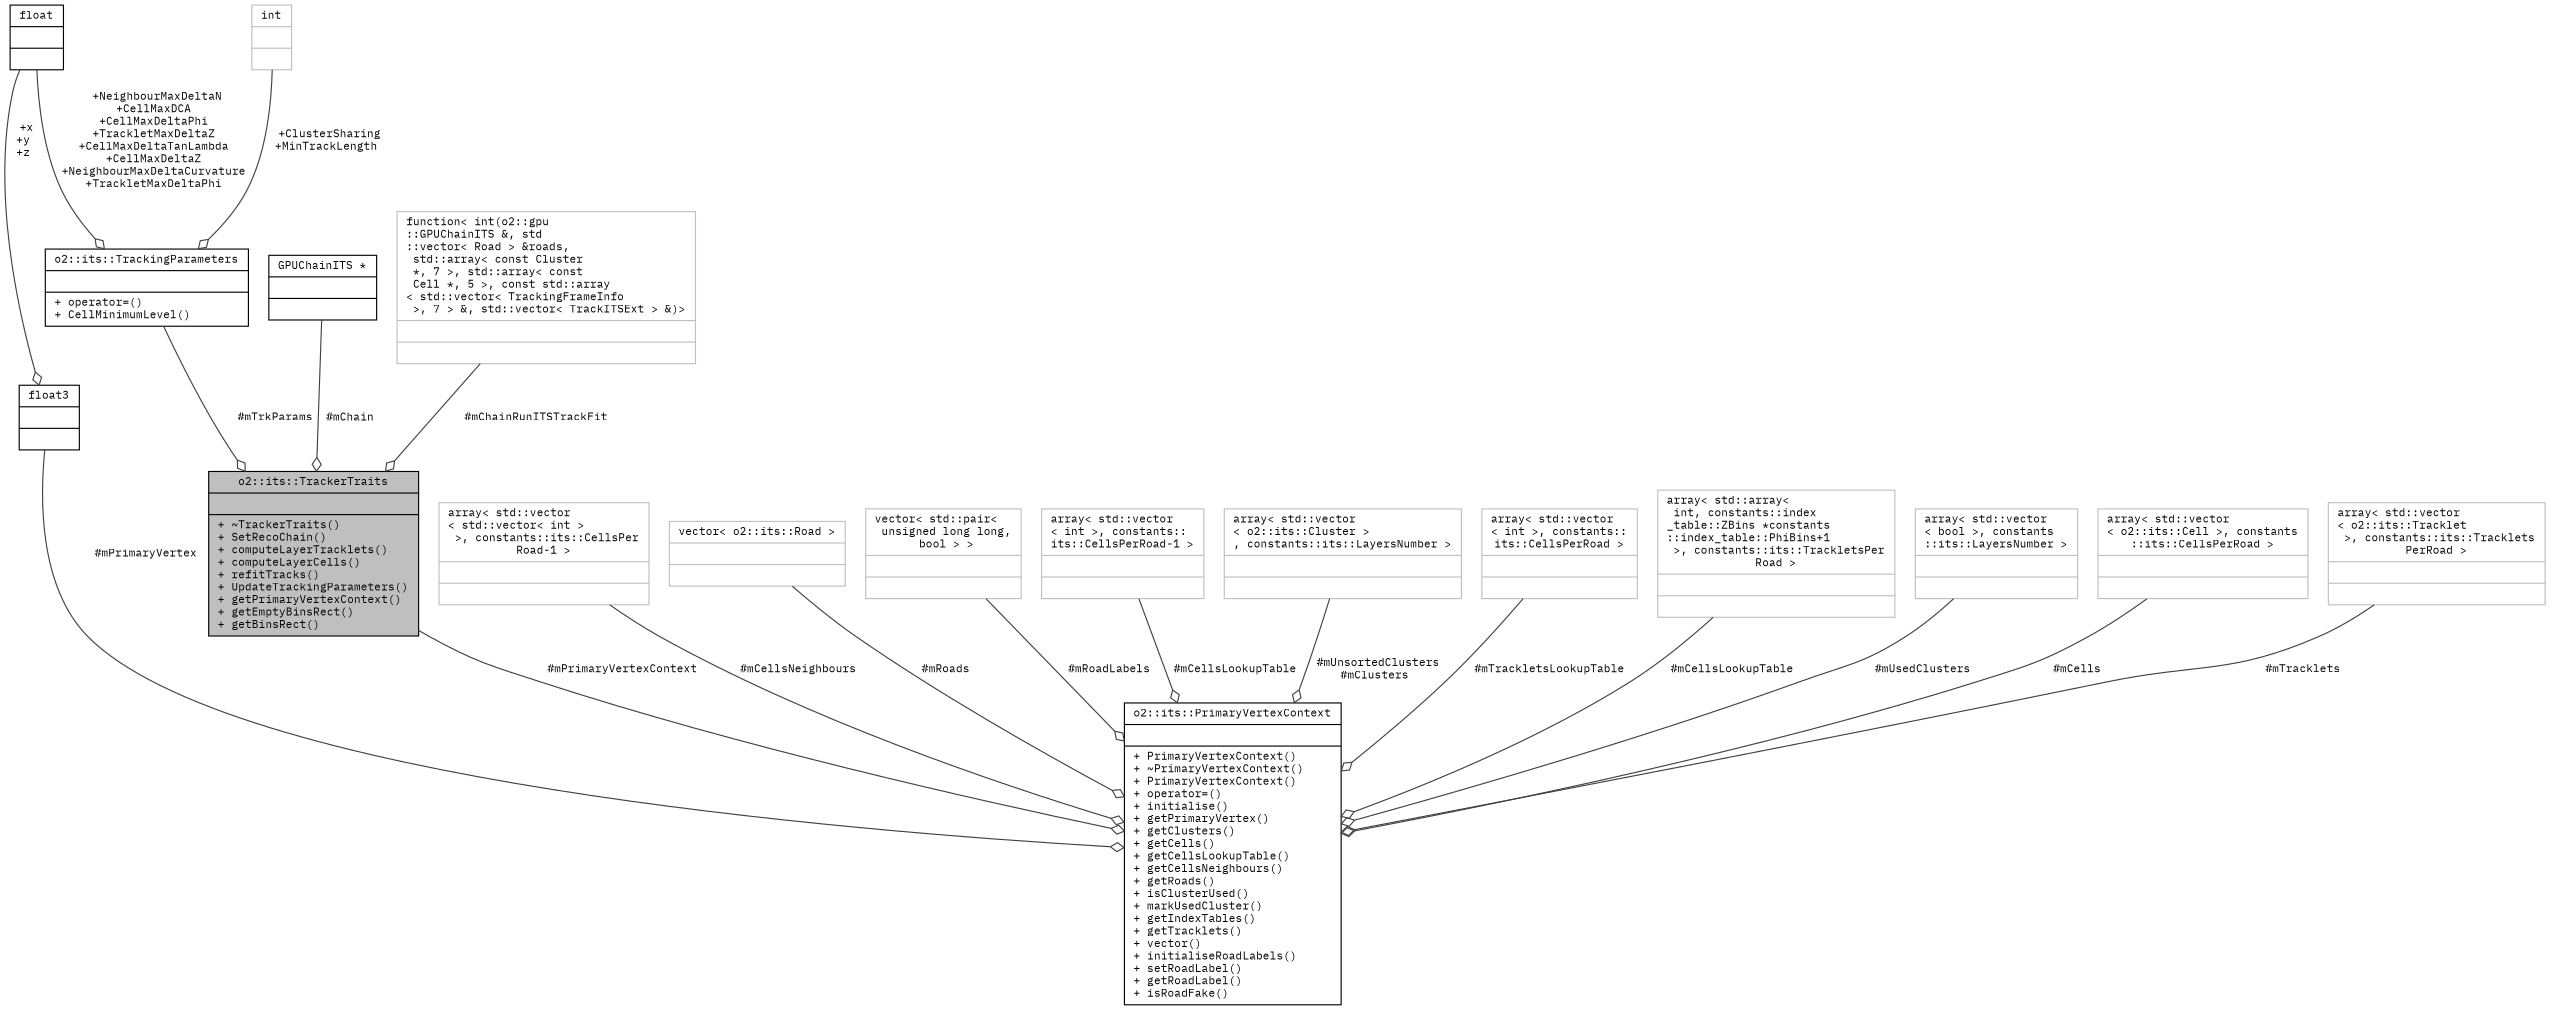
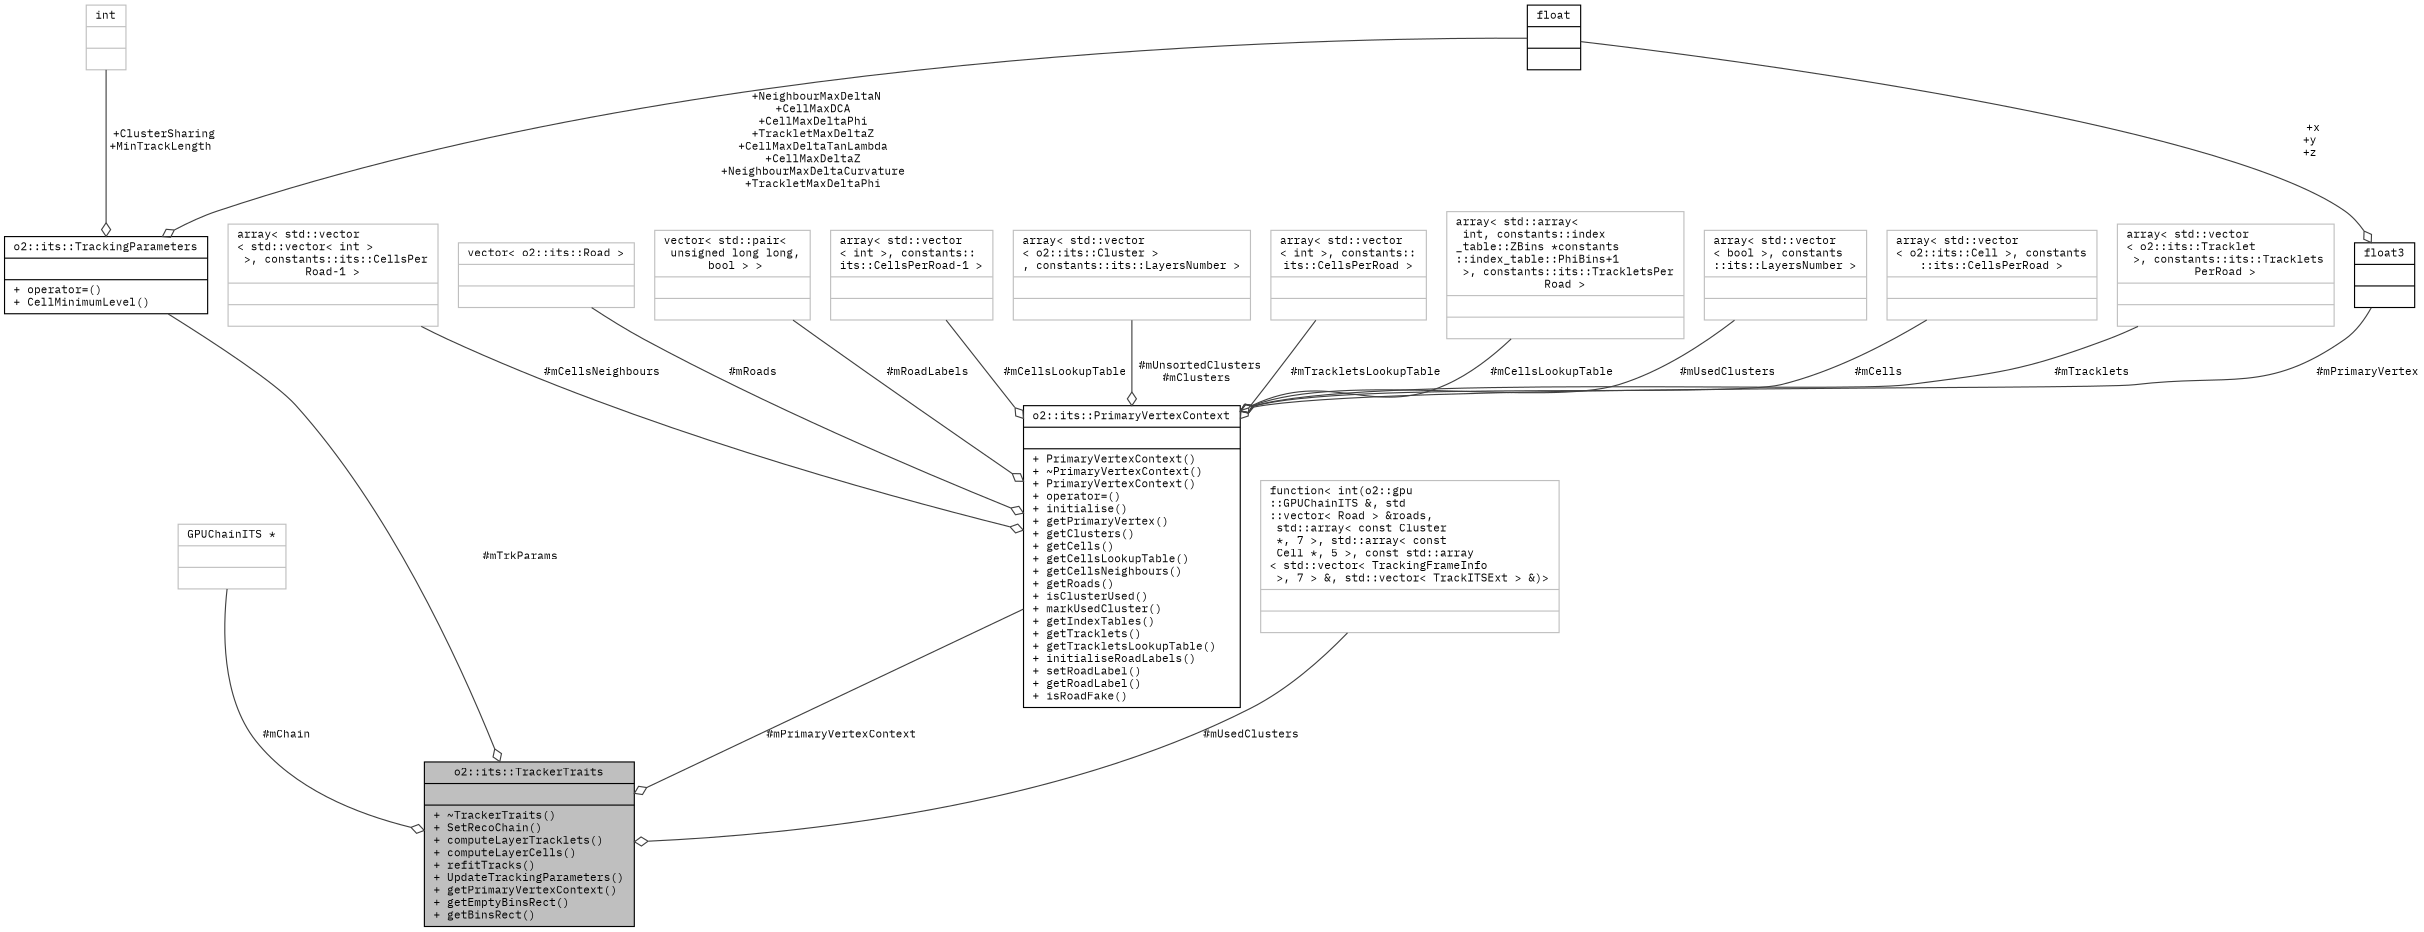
(323, 288) -> (232, 557)
(533, 418) -> (1248, 735)
(760, 746) -> (835, 698)
(1168, 944) -> (1125, 646)
